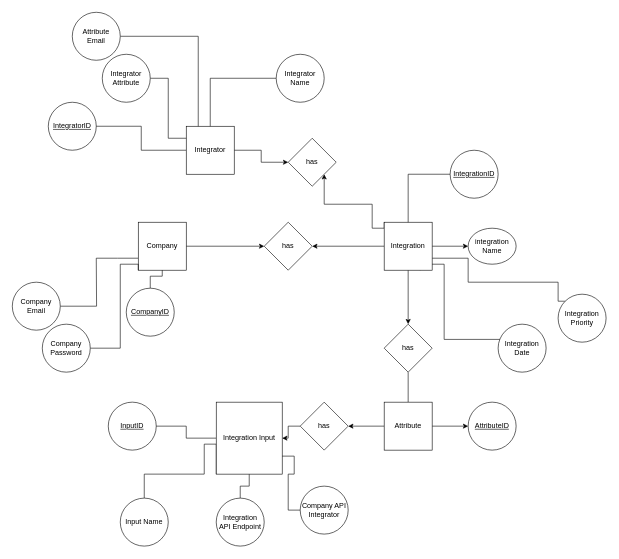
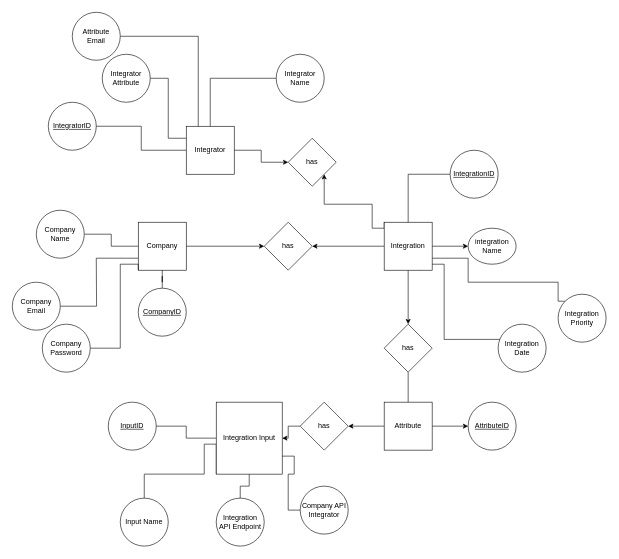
none -> (60, 234)
none -> (111, 240)
(150, 312) -> (162, 312)
